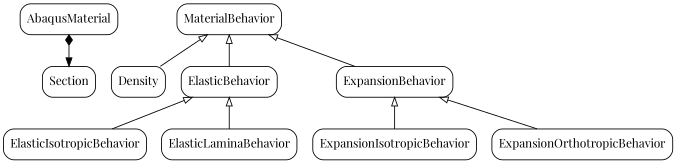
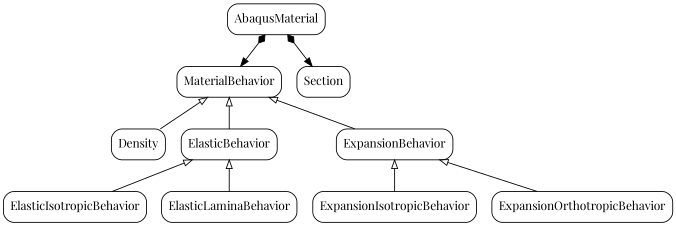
none -> (252, 51)
